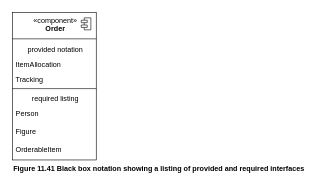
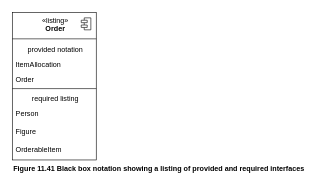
(56, 25) -> (56, 25)
(31, 80) -> (26, 80)
